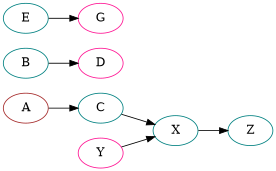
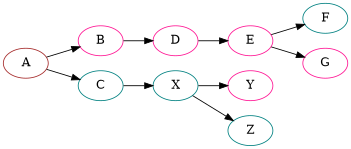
(26, 18) -> (250, 41)
none -> (325, 18)
none -> (209, 41)
none -> (59, 53)
(26, 63) -> (101, 41)
(134, 143) -> (209, 86)
